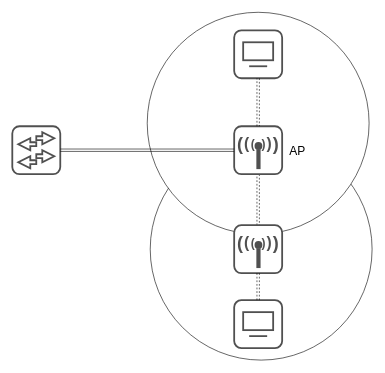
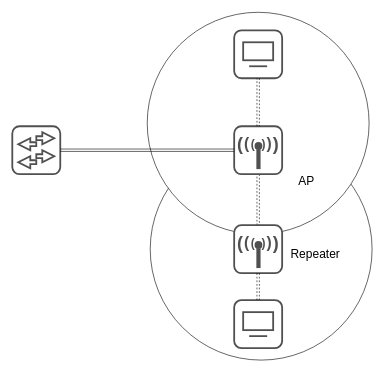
(297, 150) -> (306, 180)
none -> (315, 254)
